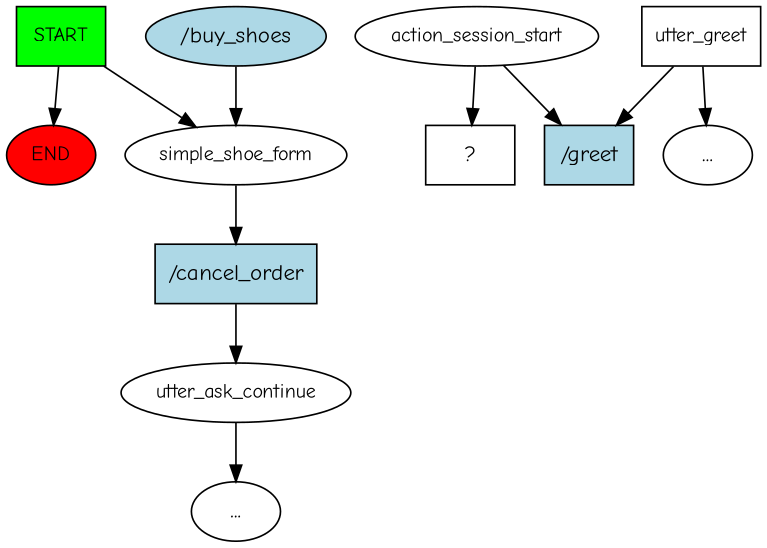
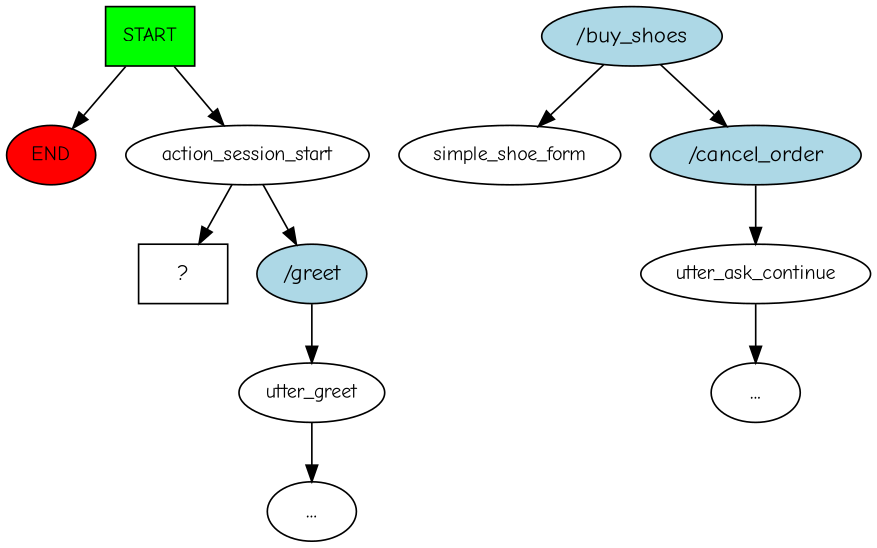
(701, 36) -> (312, 393)
(651, 90) -> (312, 325)
(143, 92) -> (194, 89)
(589, 155) -> (312, 274)
(236, 206) -> (688, 90)
(236, 274) -> (756, 155)
